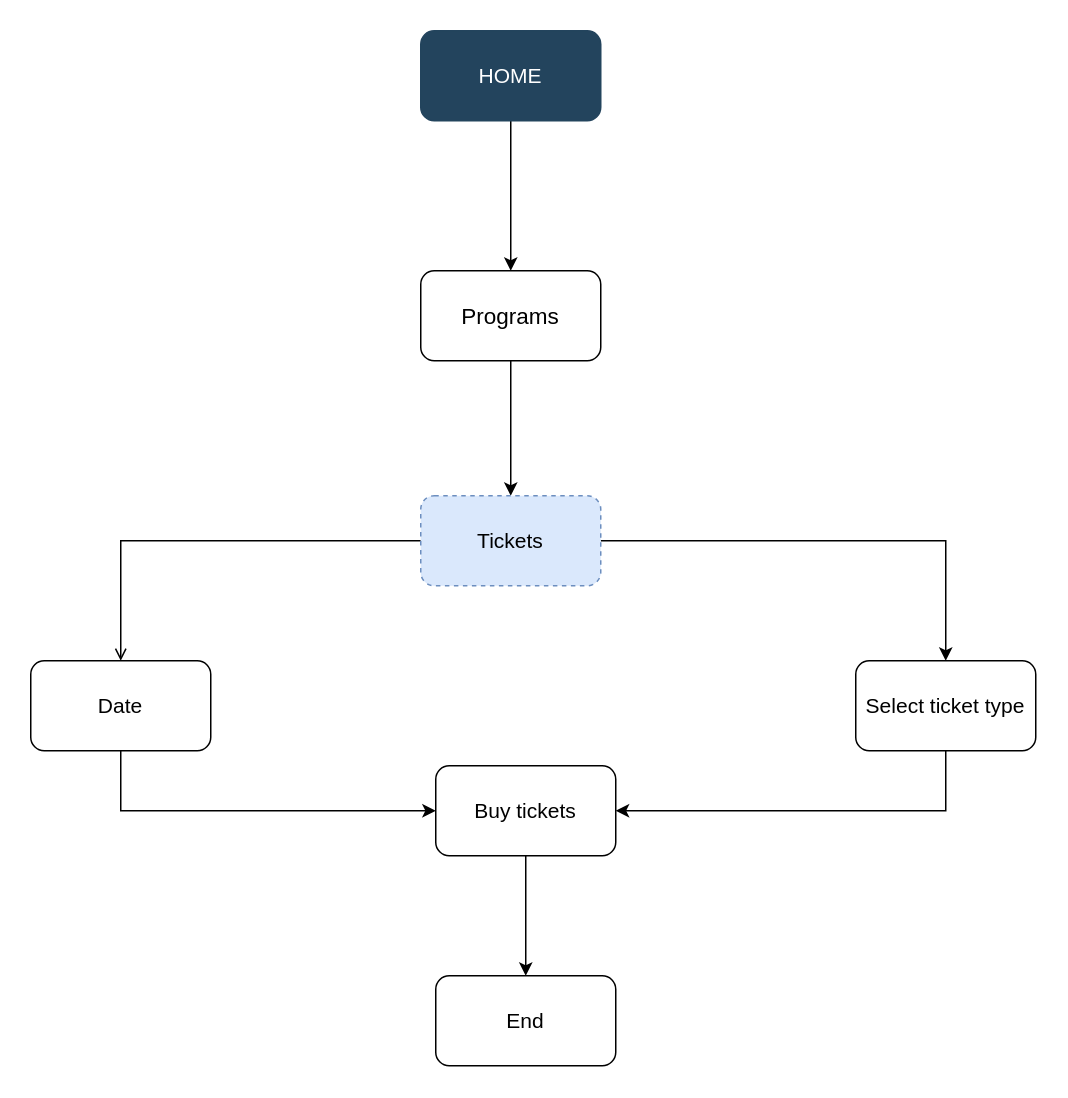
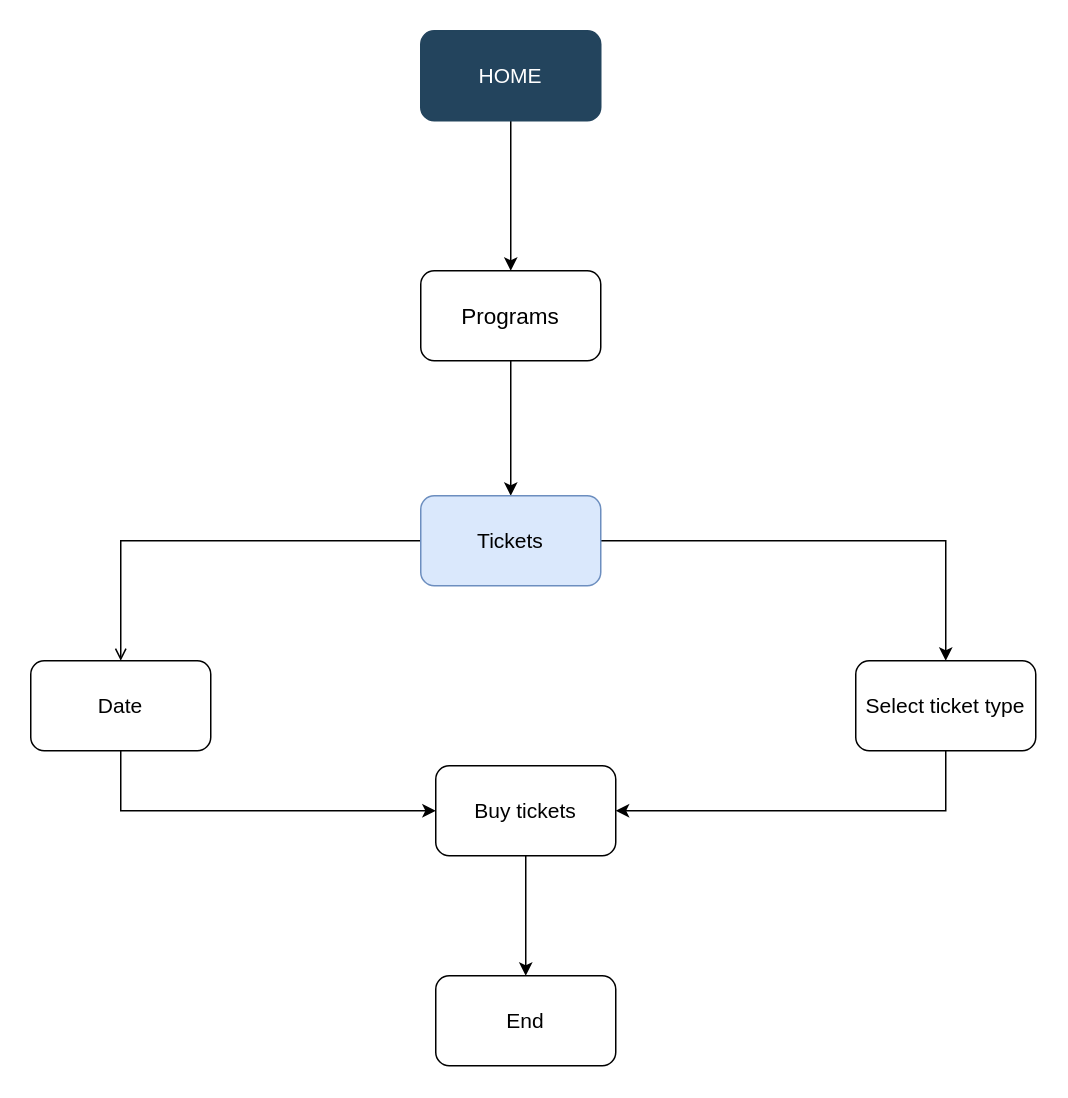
(511, 541) -> (511, 541)
